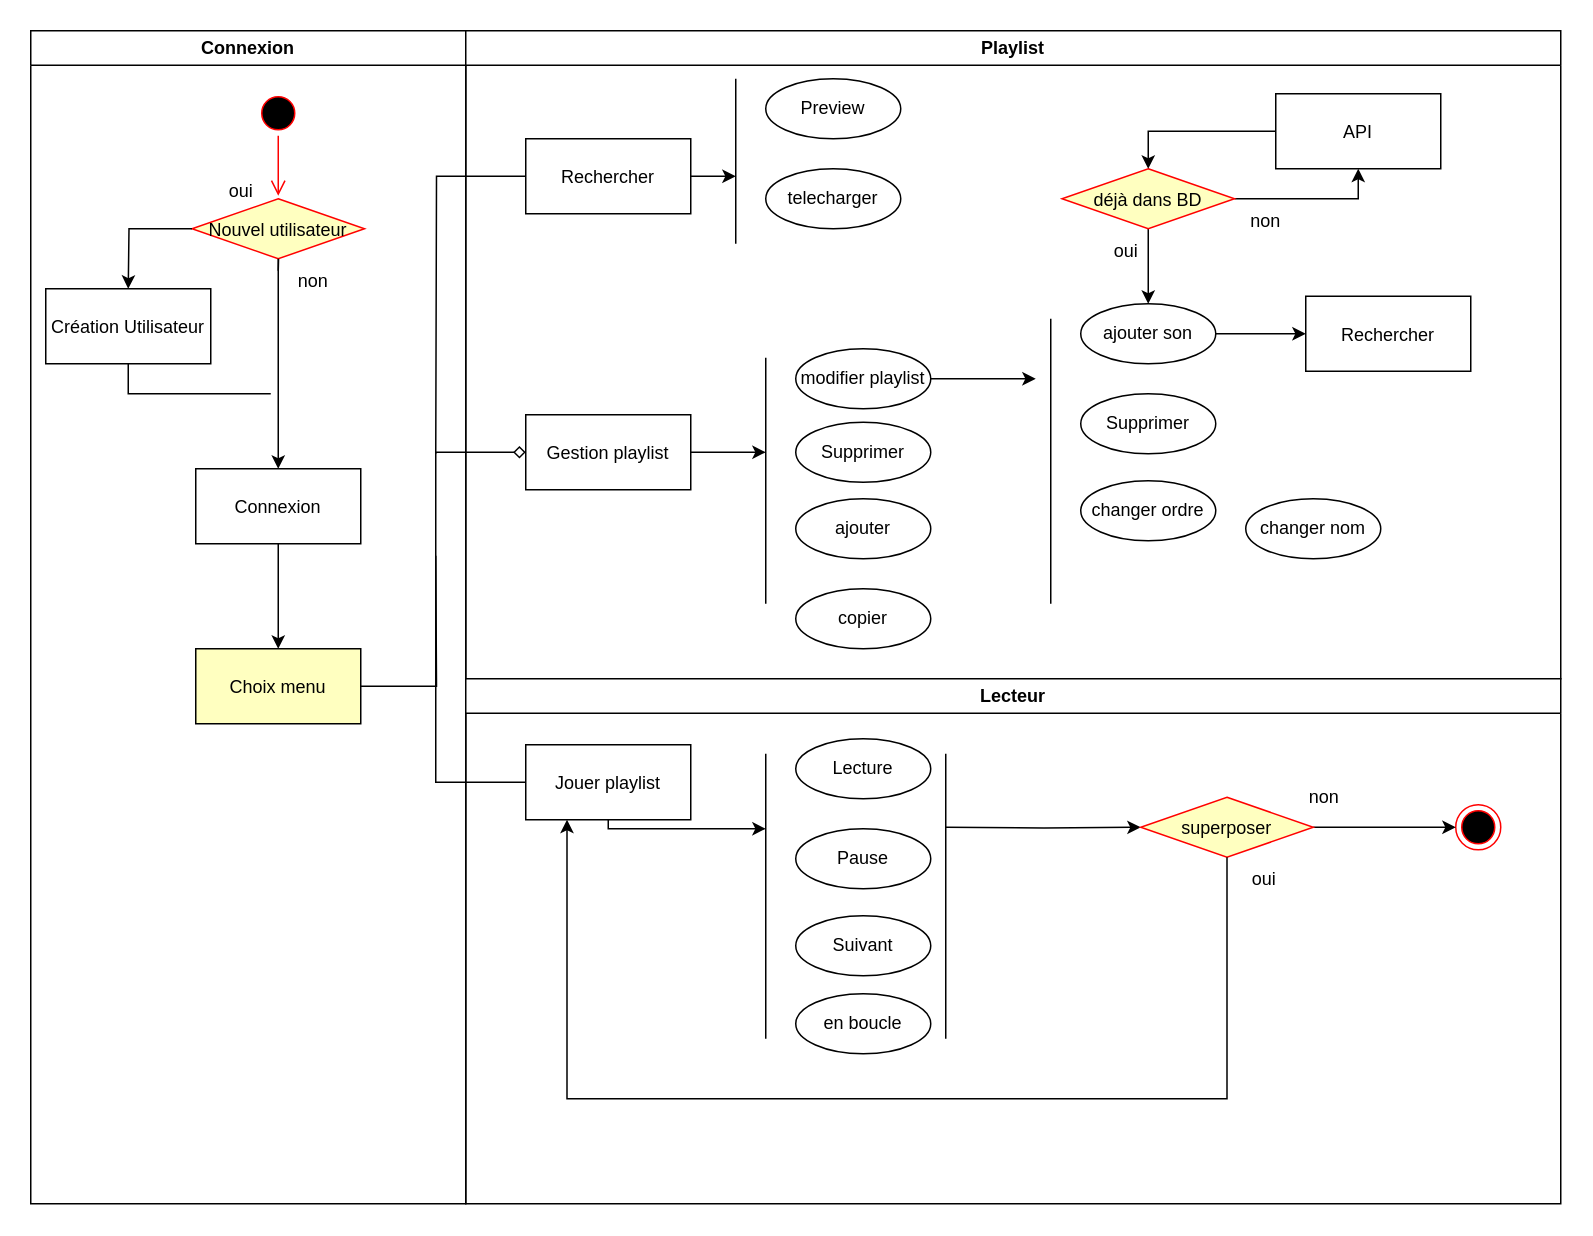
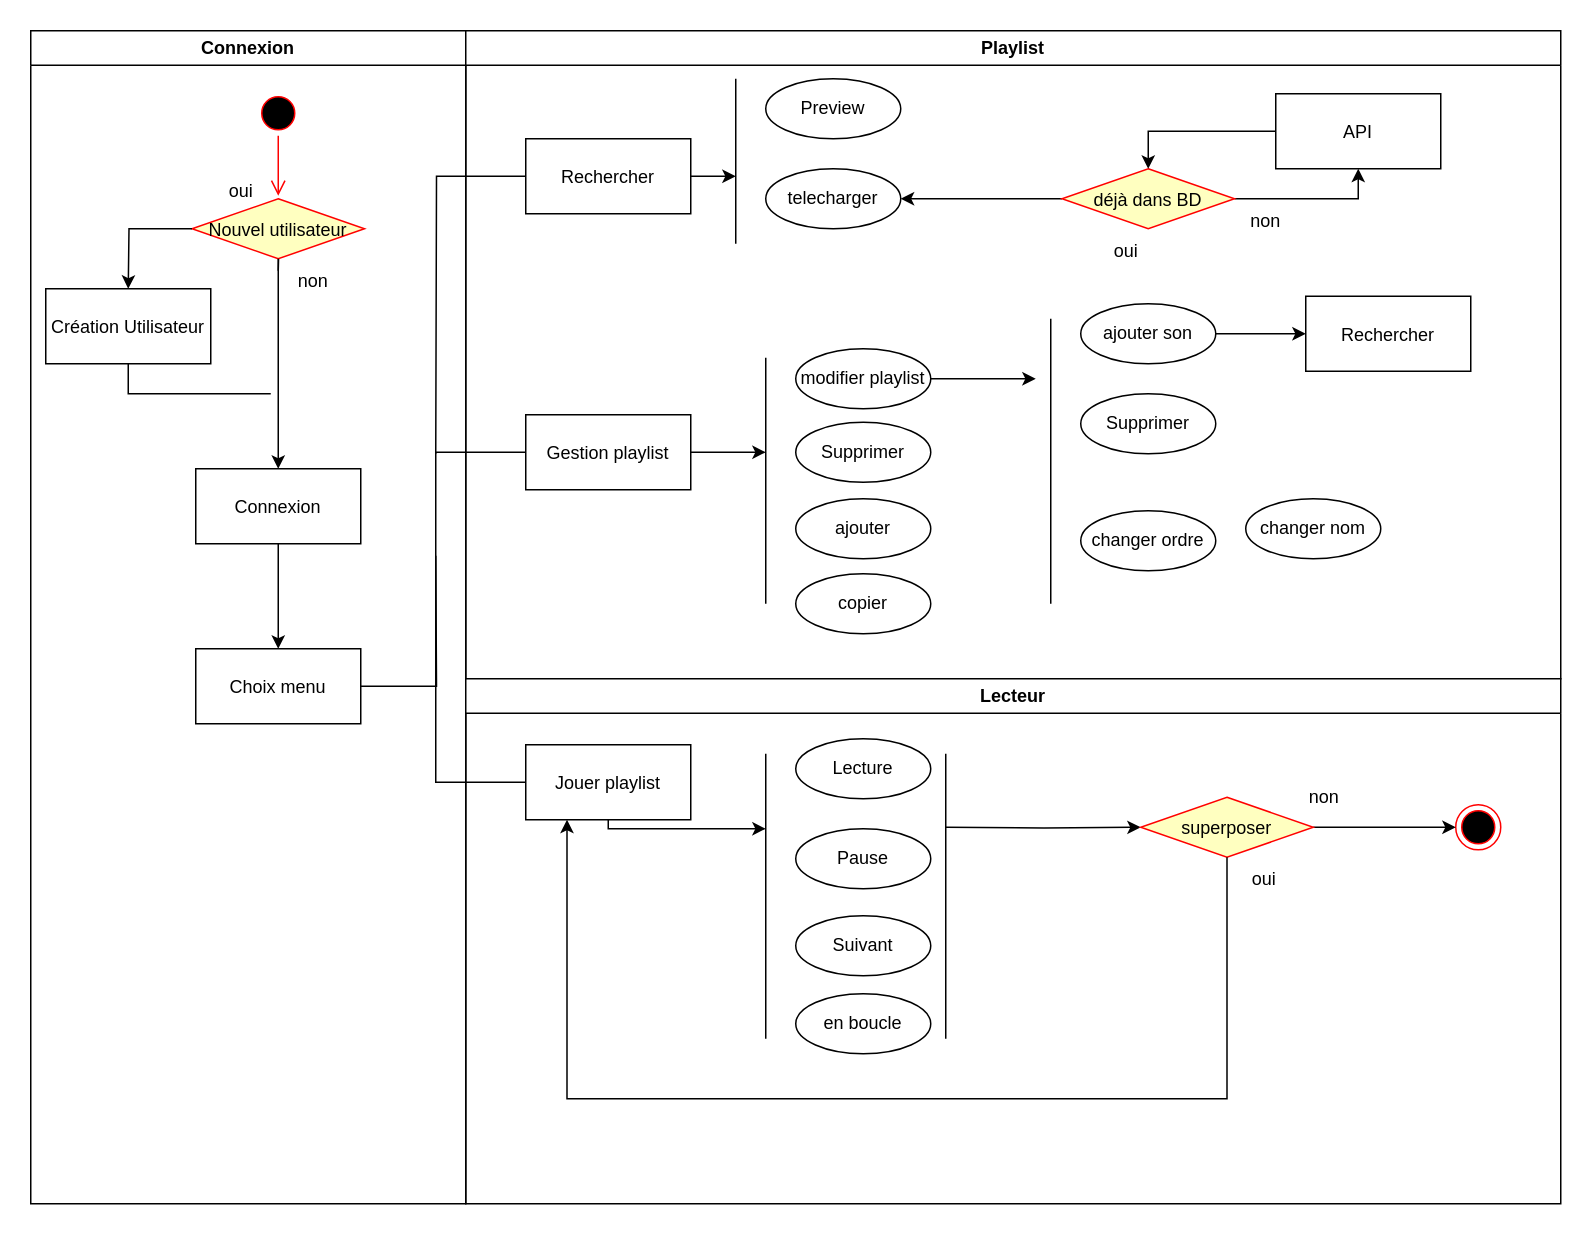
(1148, 261) -> (987, 199)
(513, 452) -> (518, 452)
(1148, 511) -> (1148, 541)
(863, 619) -> (863, 604)
(278, 686) -> (278, 686)
